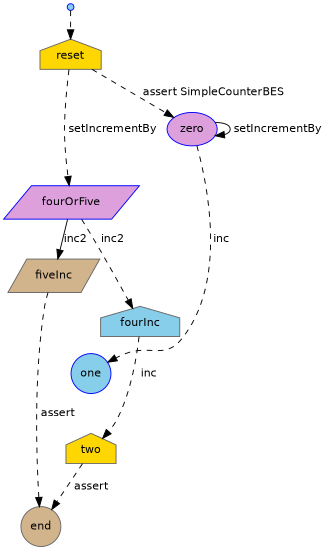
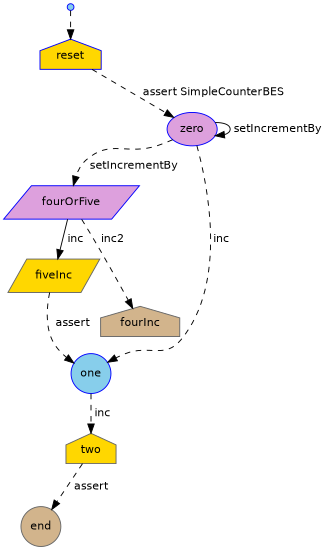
(71, 56) -> (71, 56)
(65, 123) -> (119, 149)
(76, 239) -> (76, 239)
(54, 276) -> (54, 276)
(140, 323) -> (140, 323)
(130, 386) -> (91, 409)
(37, 395) -> (48, 328)
